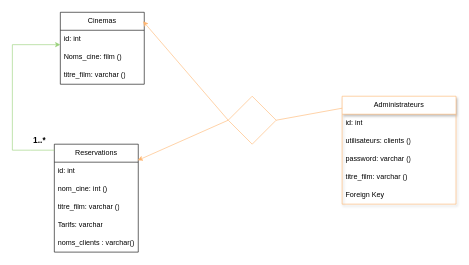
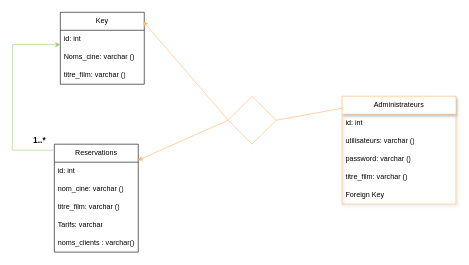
(102, 21) -> (102, 21)
(95, 57) -> (102, 57)
(387, 141) -> (389, 141)
(85, 189) -> (94, 189)
